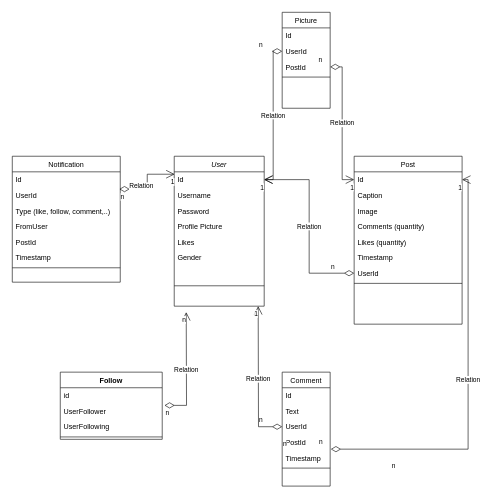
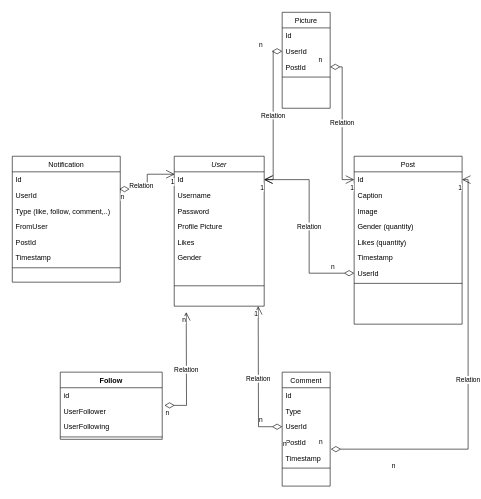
(394, 227) -> (390, 227)
(294, 412) -> (294, 412)
